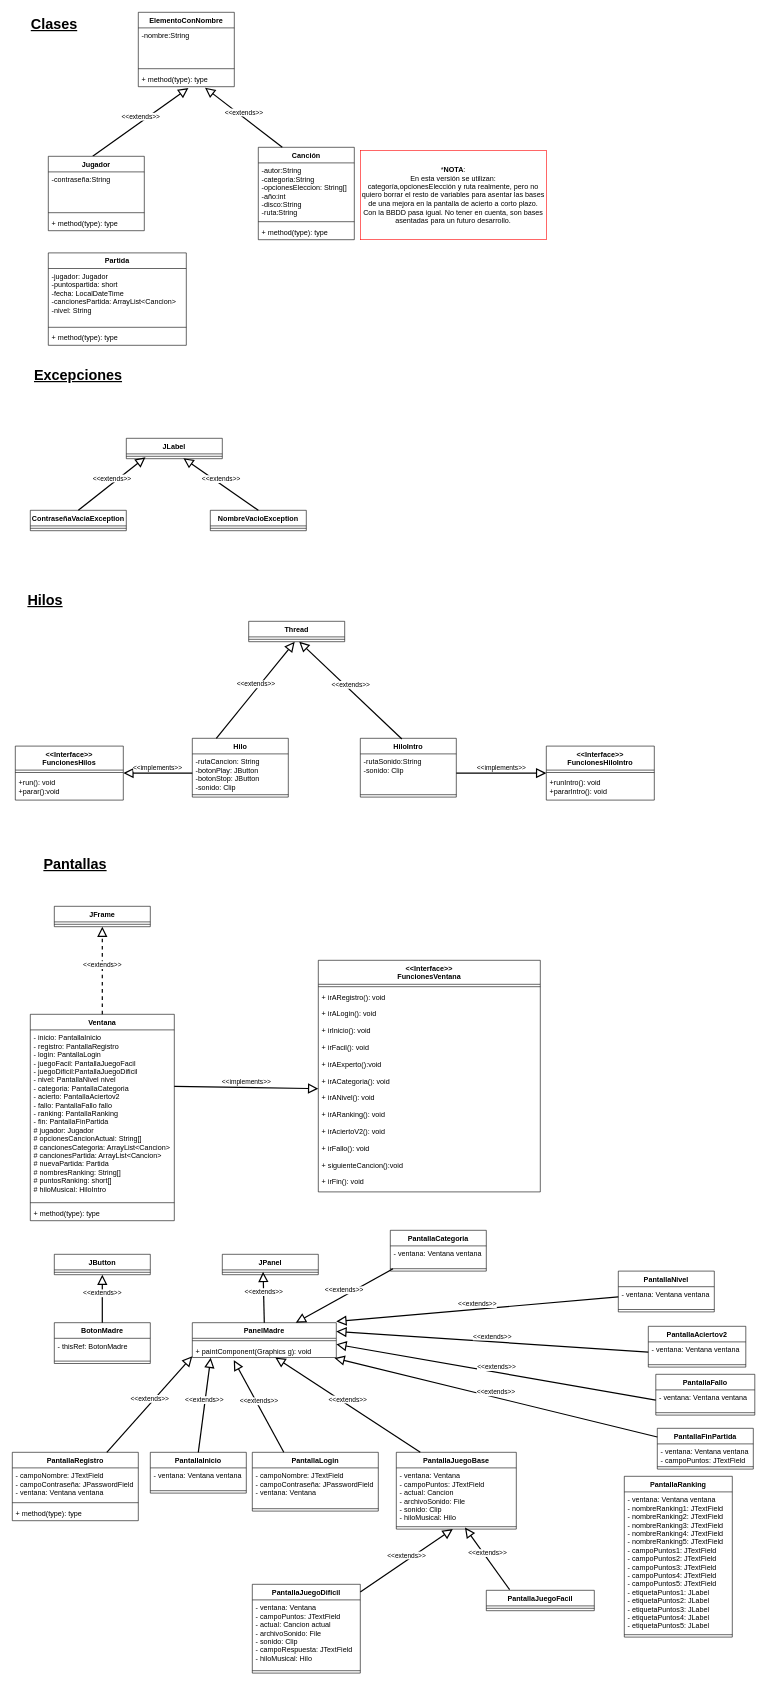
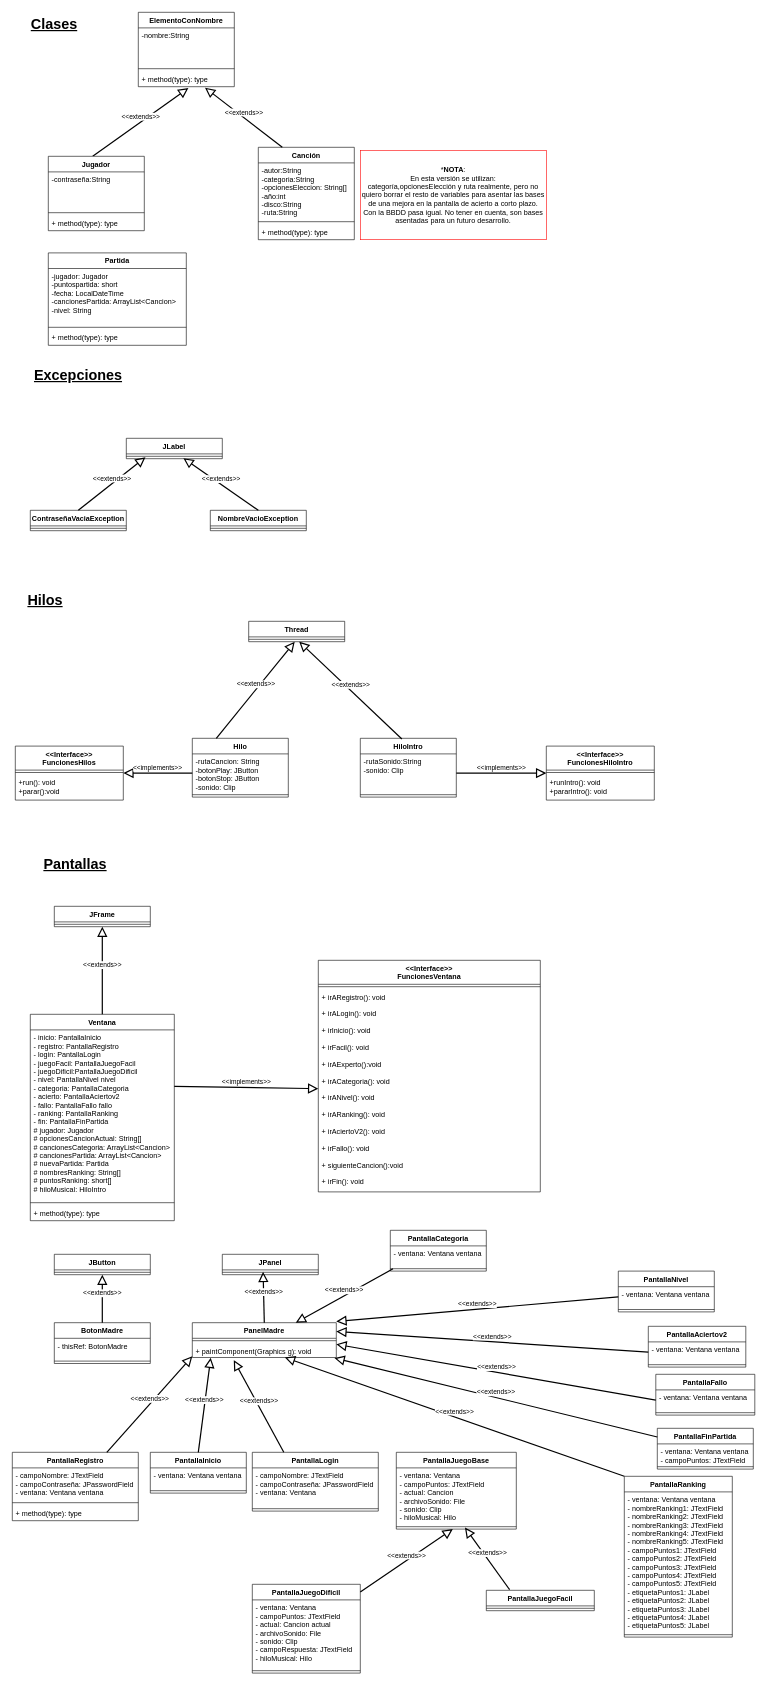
(102, 991) -> (102, 991)
(352, 1408) -> none
none -> (460, 1419)
